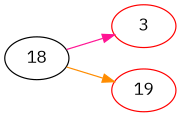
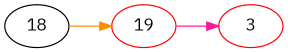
(85, 44) -> (192, 26)
